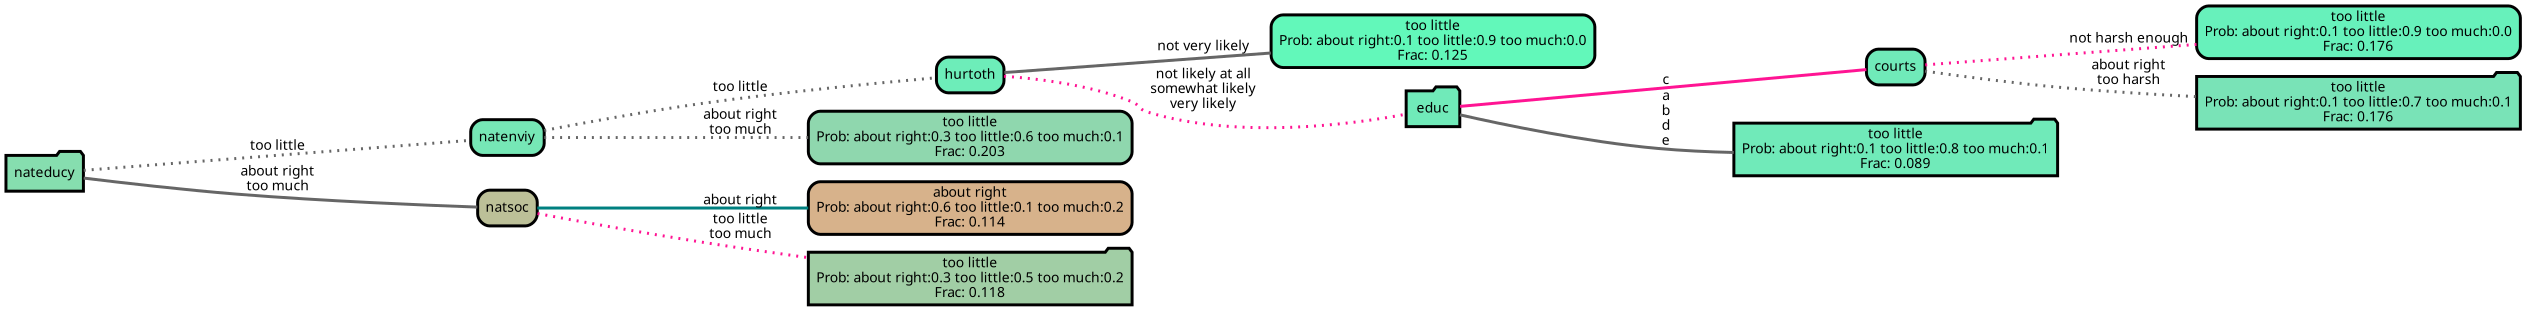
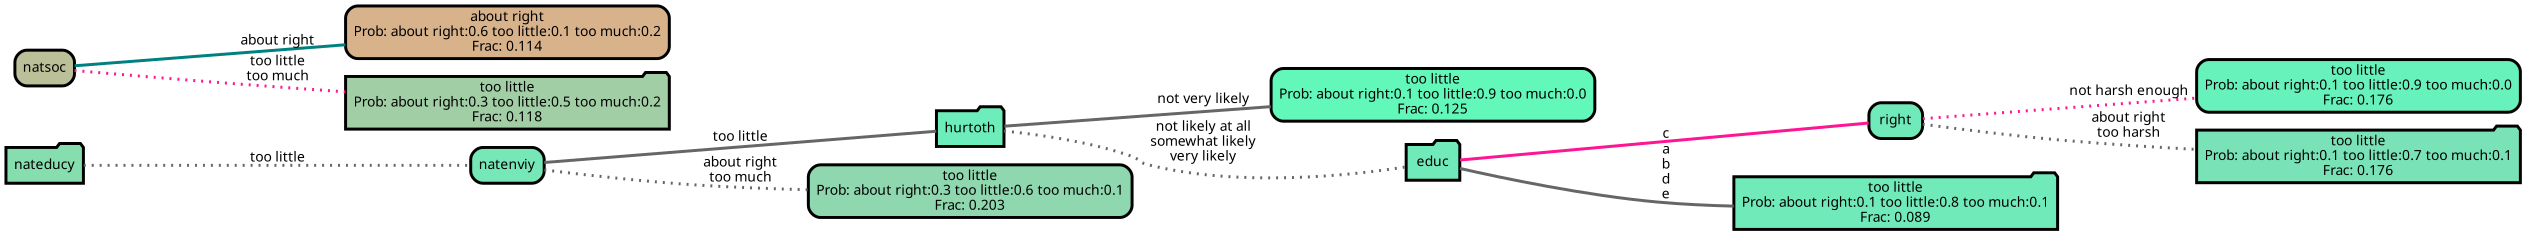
(1896, 67) -> (1896, 121)
(970, 75) -> (970, 129)
(740, 98) -> (740, 147)
(1202, 123) -> (1202, 174)
(280, 197) -> none
